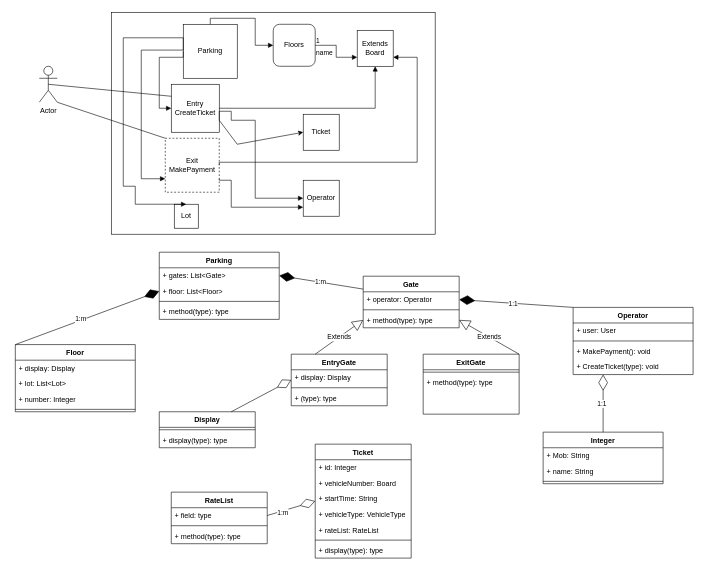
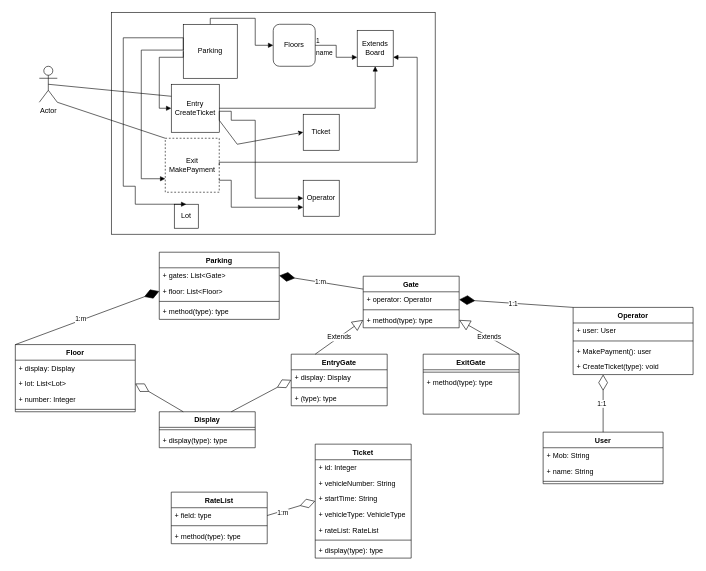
(615, 352) -> (616, 352)
none -> (166, 402)
(603, 441) -> (603, 441)
(359, 484) -> (360, 484)
